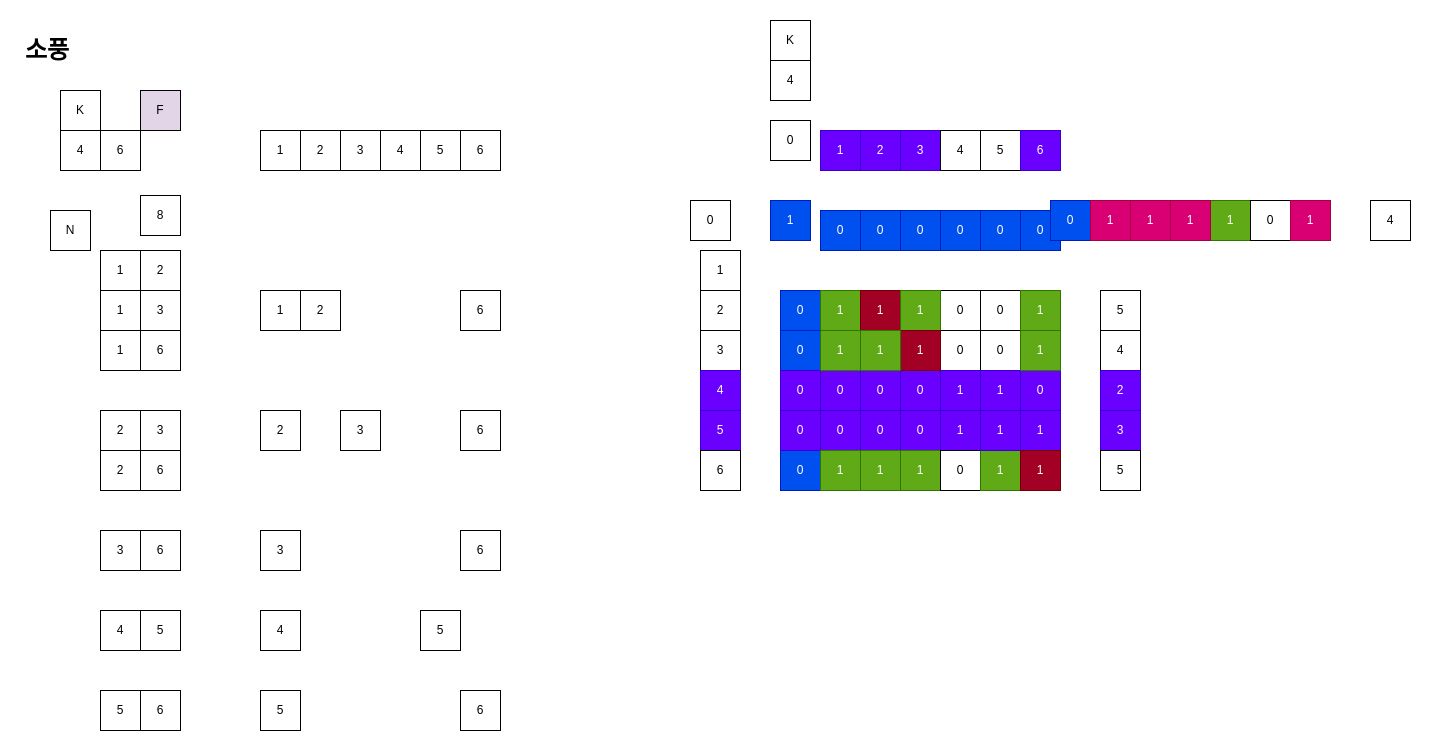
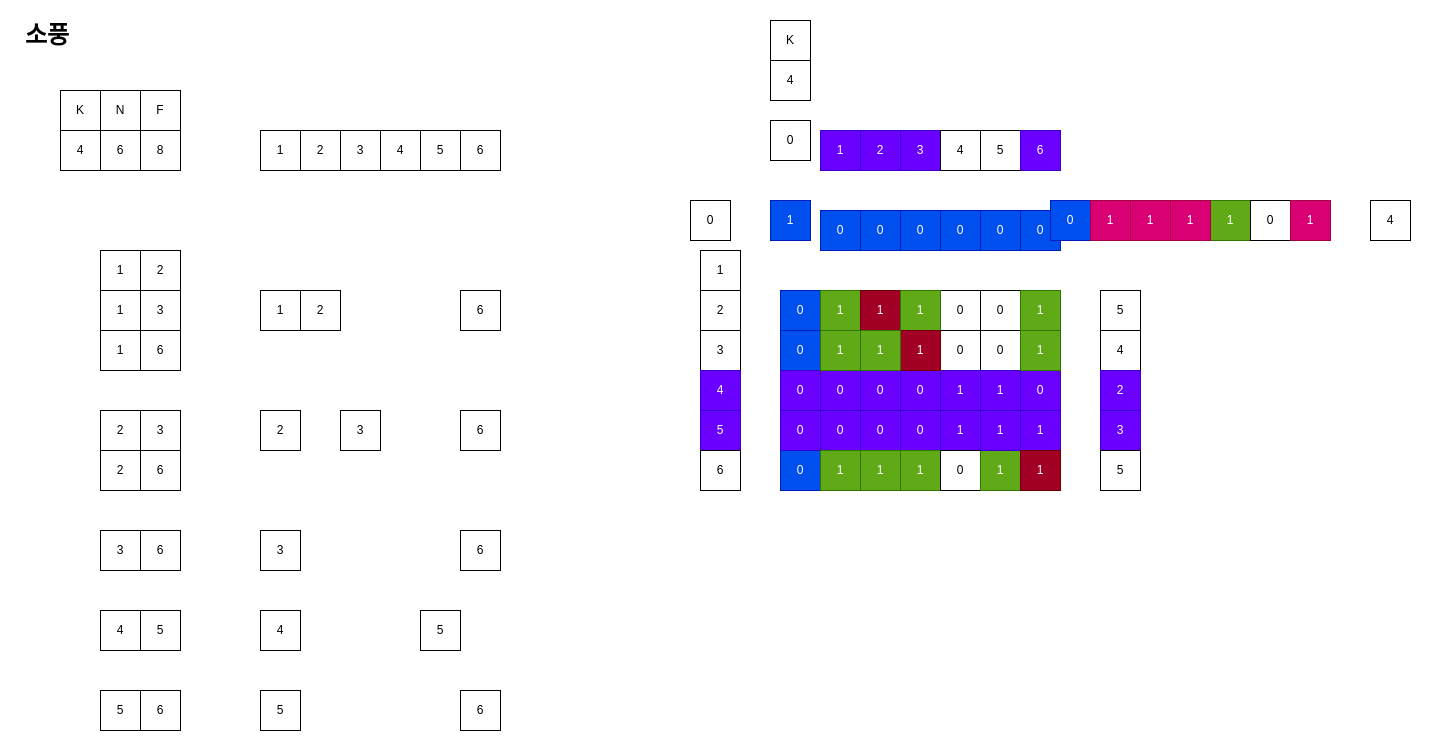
(56, 51) -> (56, 36)
(161, 111) -> (161, 111)
(161, 216) -> (161, 151)
(71, 231) -> (121, 111)
